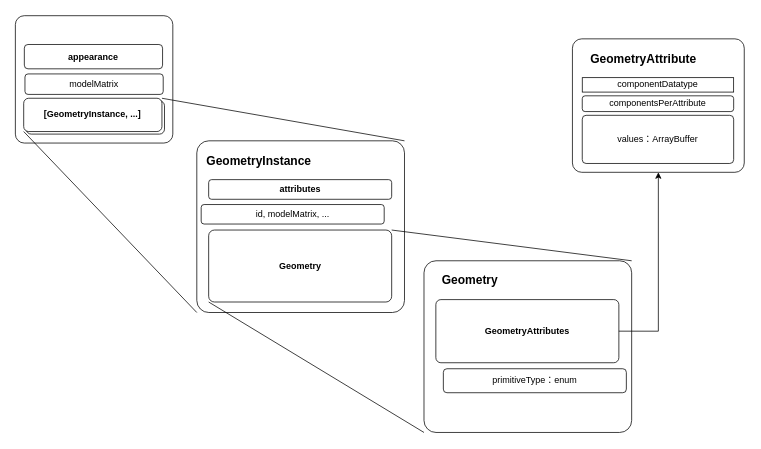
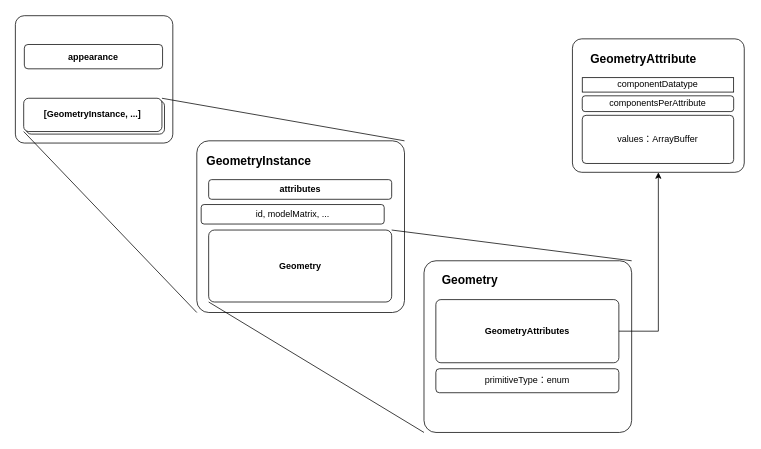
(94, 84) -> none
(535, 381) -> (528, 381)
